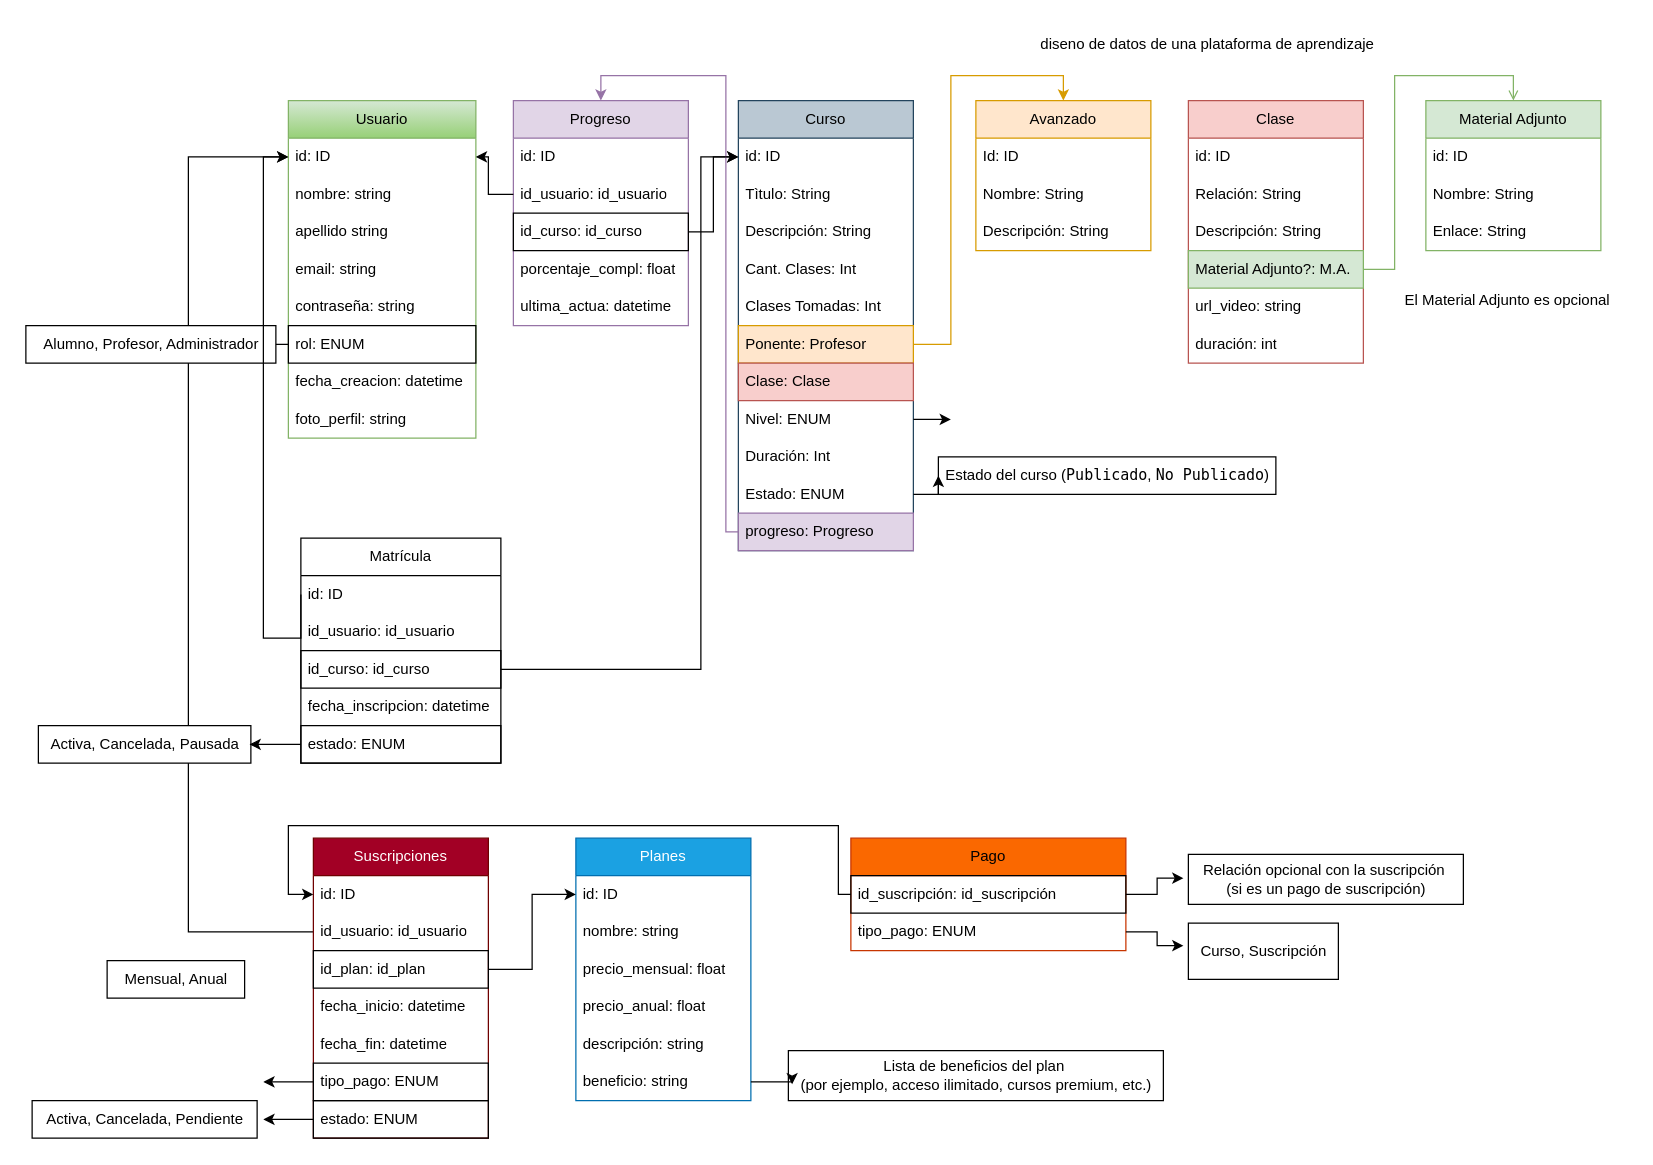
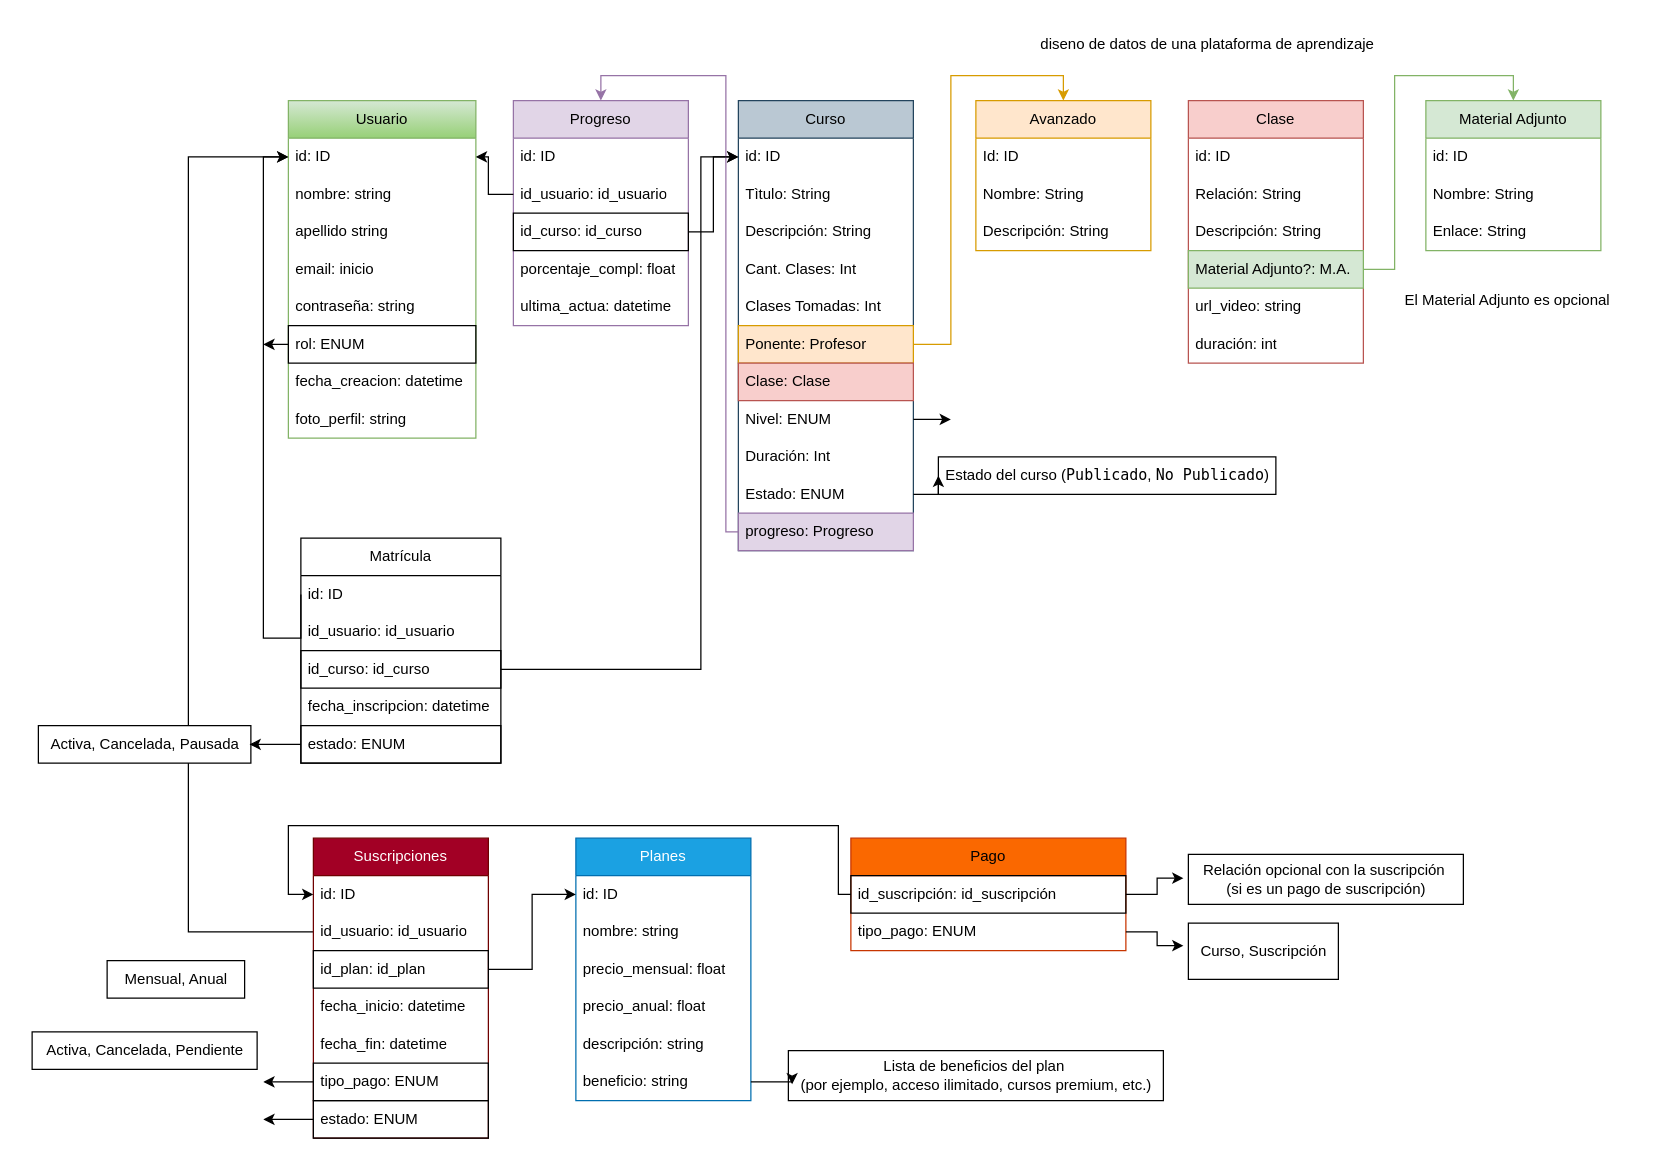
(1513, 93) -> (1513, 91)
(340, 269) -> (337, 269)
(151, 344) -> none
(144, 1119) -> (144, 1051)
